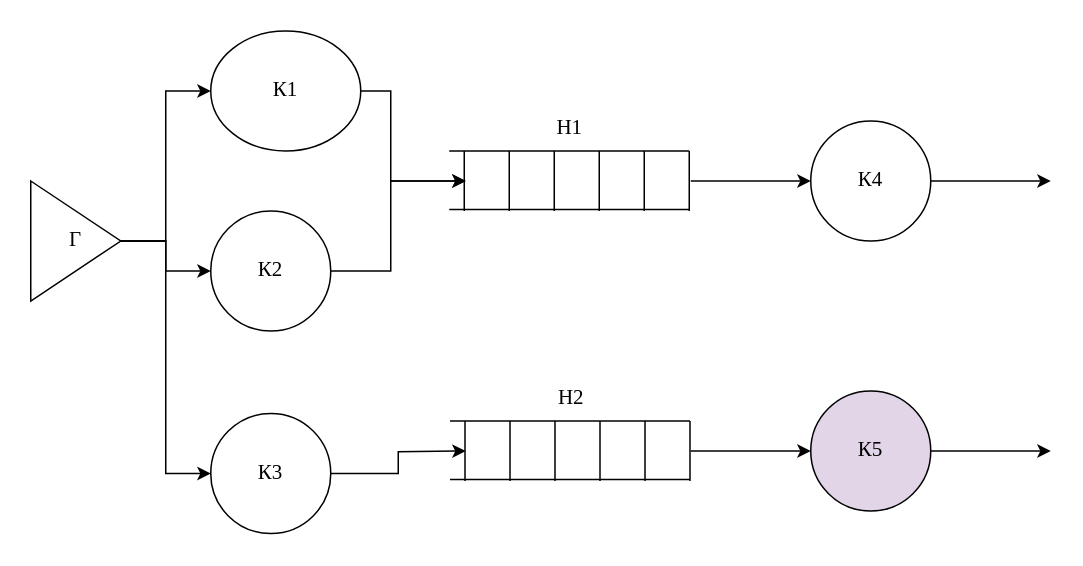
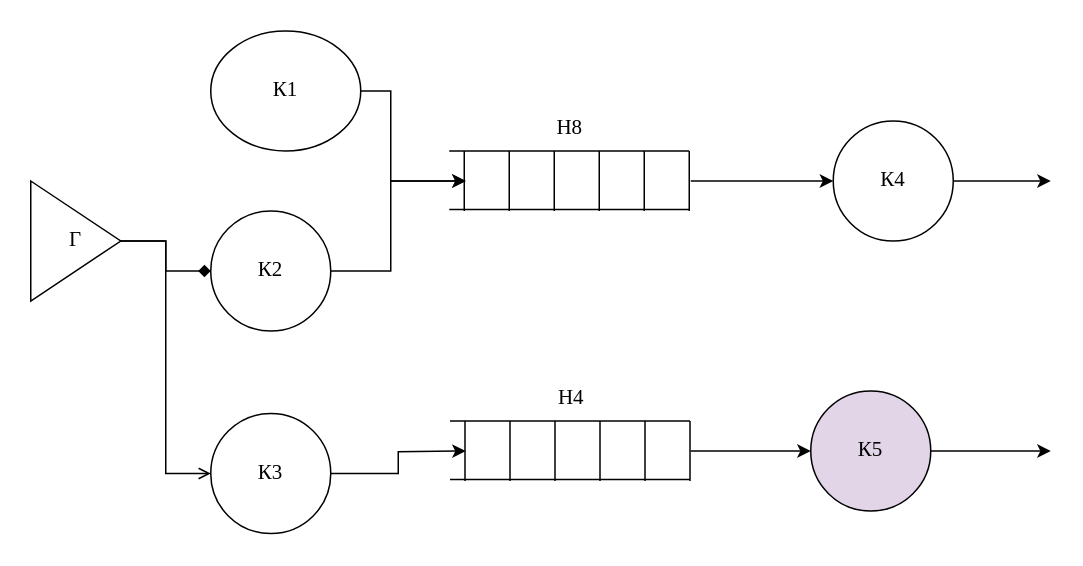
(570, 128) -> (570, 128)
(166, 148) -> none
(871, 181) -> (893, 181)
(199, 271) -> (198, 271)
(572, 398) -> (572, 398)
(199, 473) -> (201, 473)
